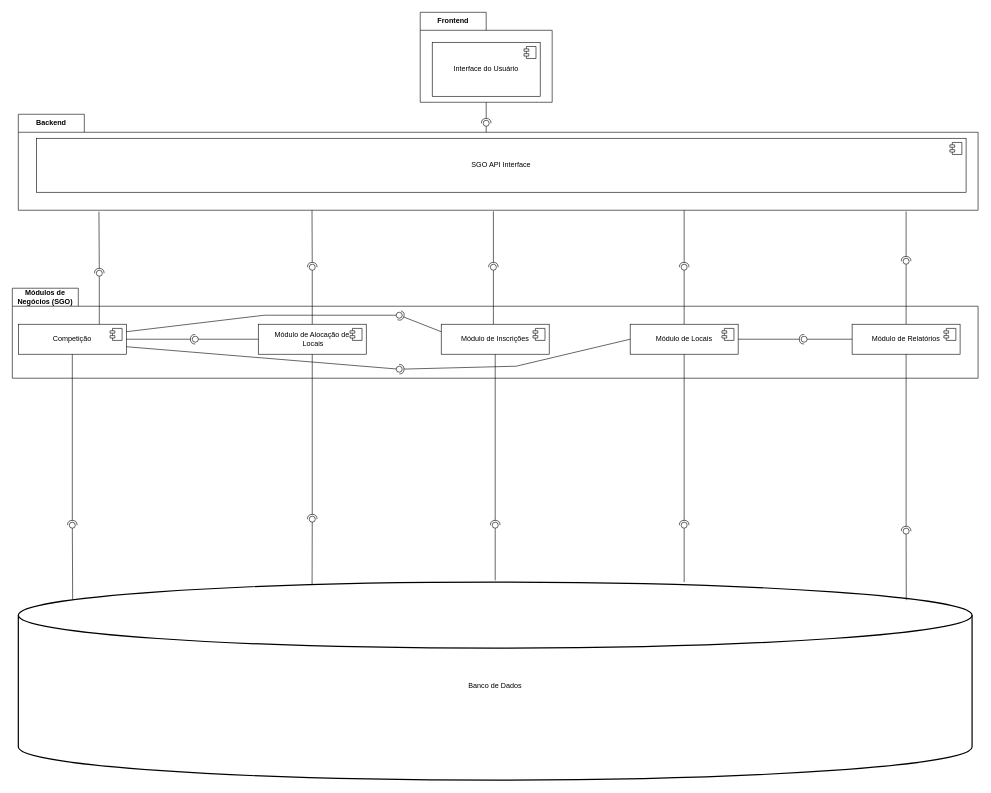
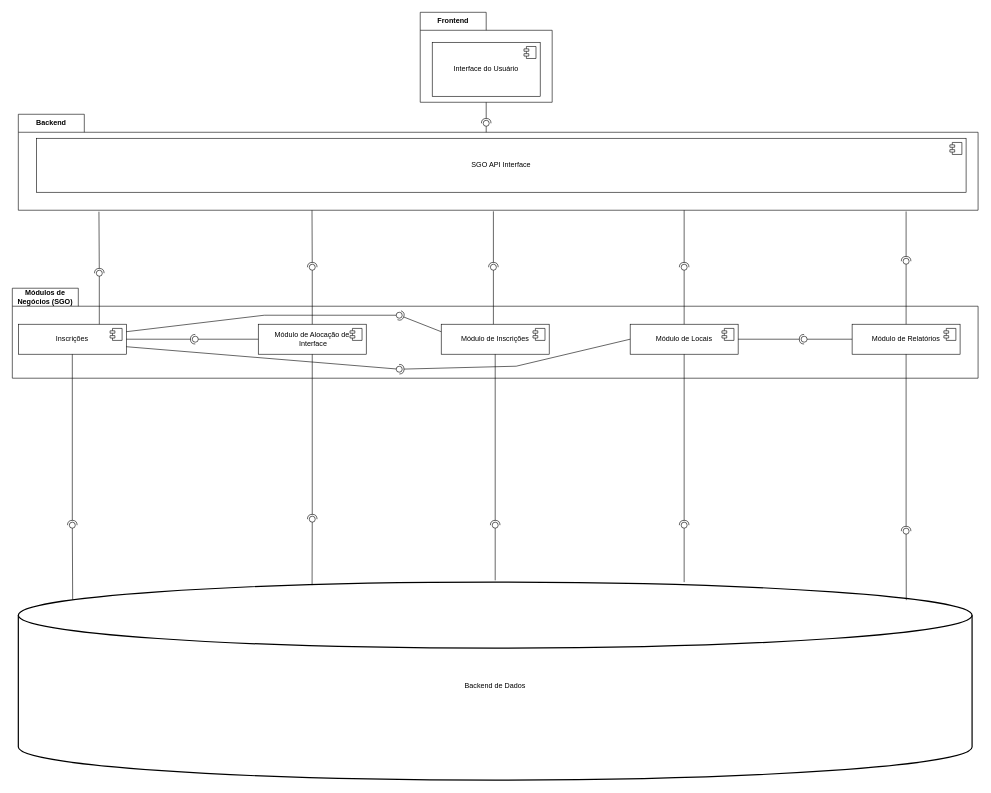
(72, 339) -> (72, 339)
(312, 339) -> (312, 339)
(495, 681) -> (495, 681)
